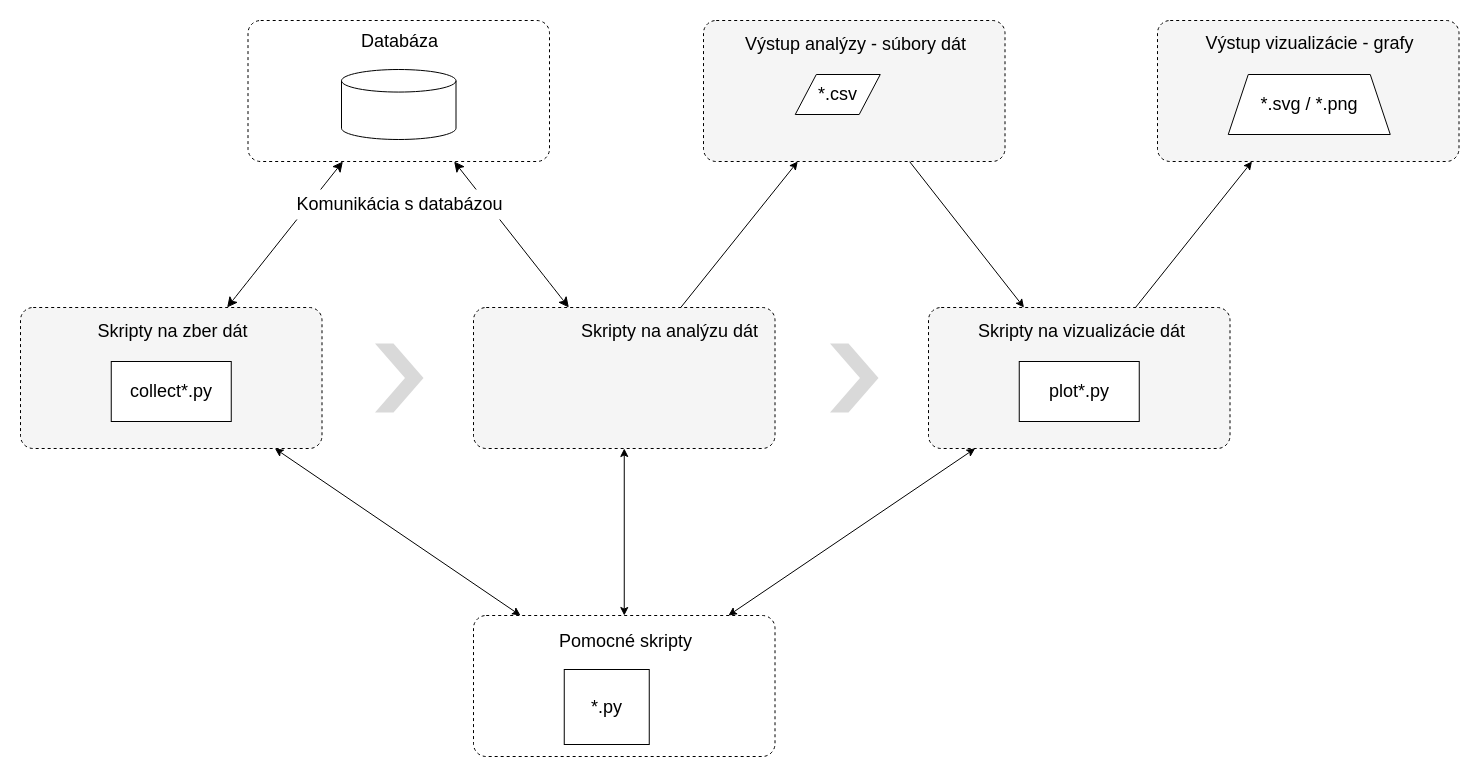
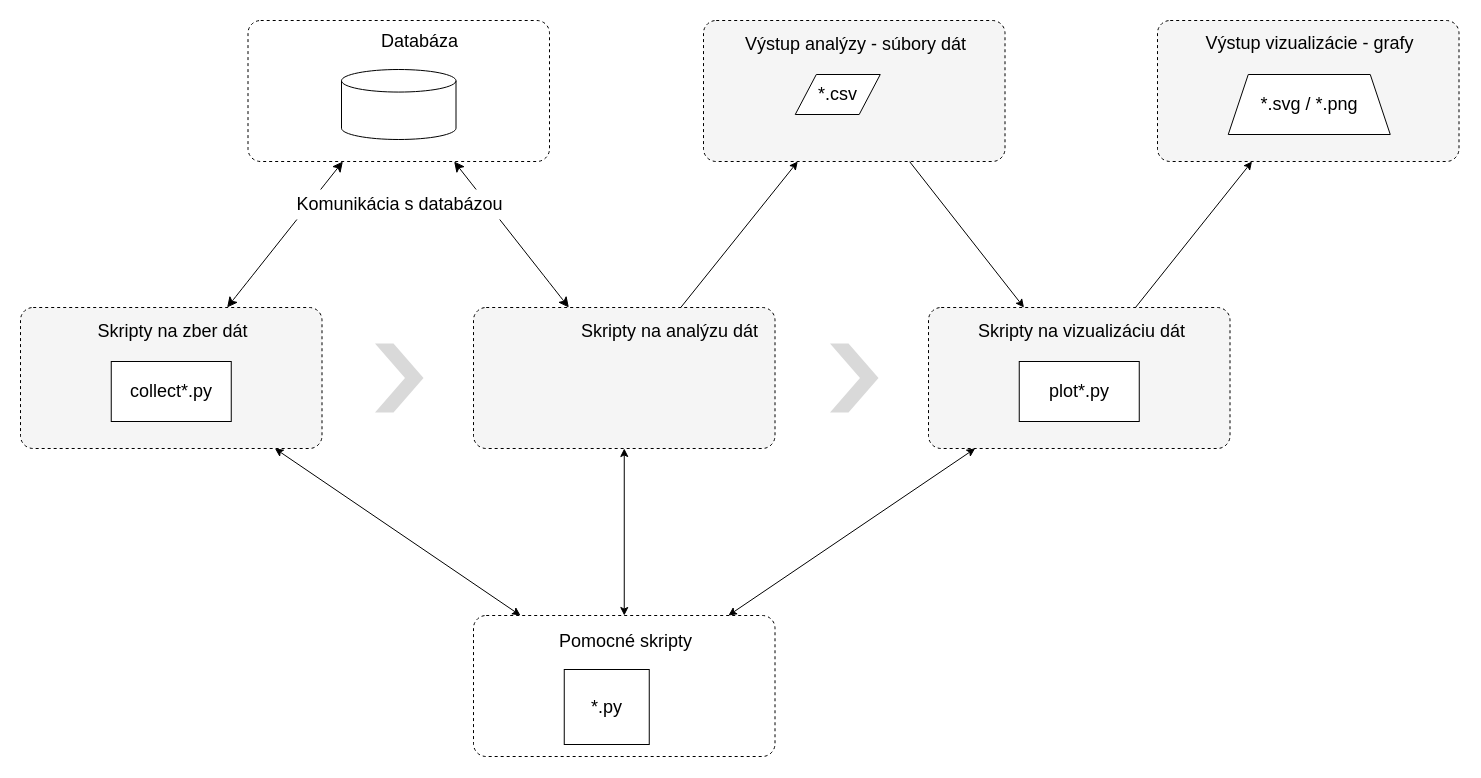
(399, 42) -> (419, 42)
(1082, 332) -> (1082, 332)
